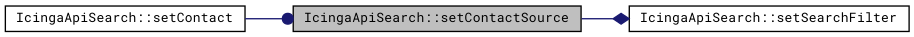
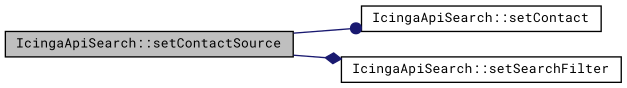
(264, 19) -> (322, 31)
